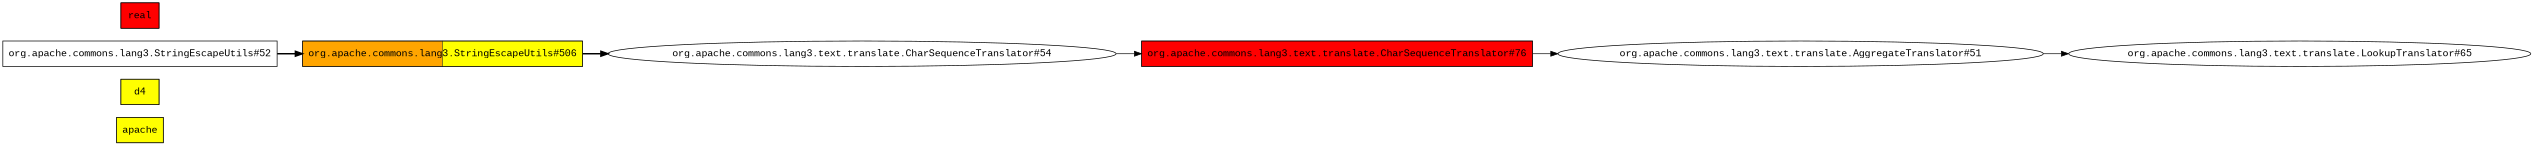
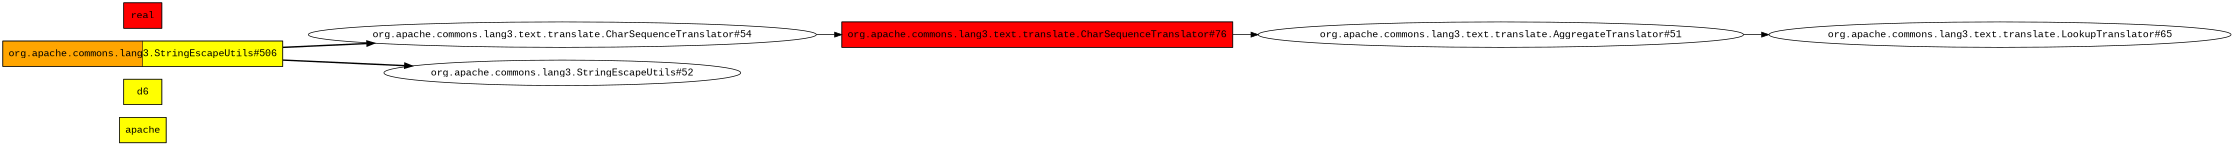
(140, 54) -> (562, 73)
(286, 54) -> (344, 63)
(140, 92) -> (143, 92)
